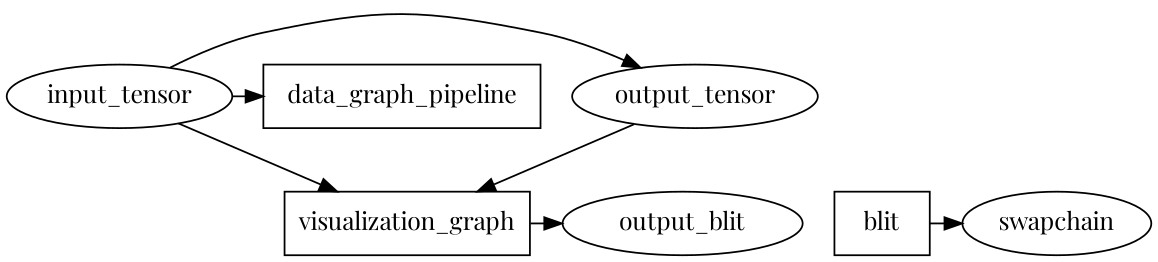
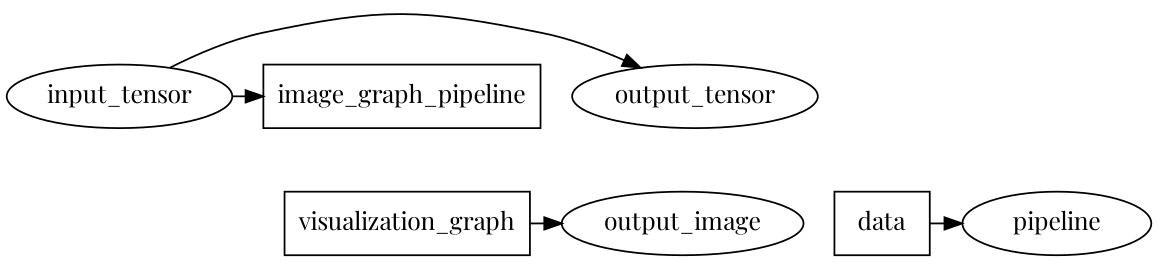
(402, 96) -> (402, 96)
(250, 154) -> none
(564, 154) -> none
(683, 223) -> (683, 223)
(882, 223) -> (882, 223)
(1057, 223) -> (1057, 223)
